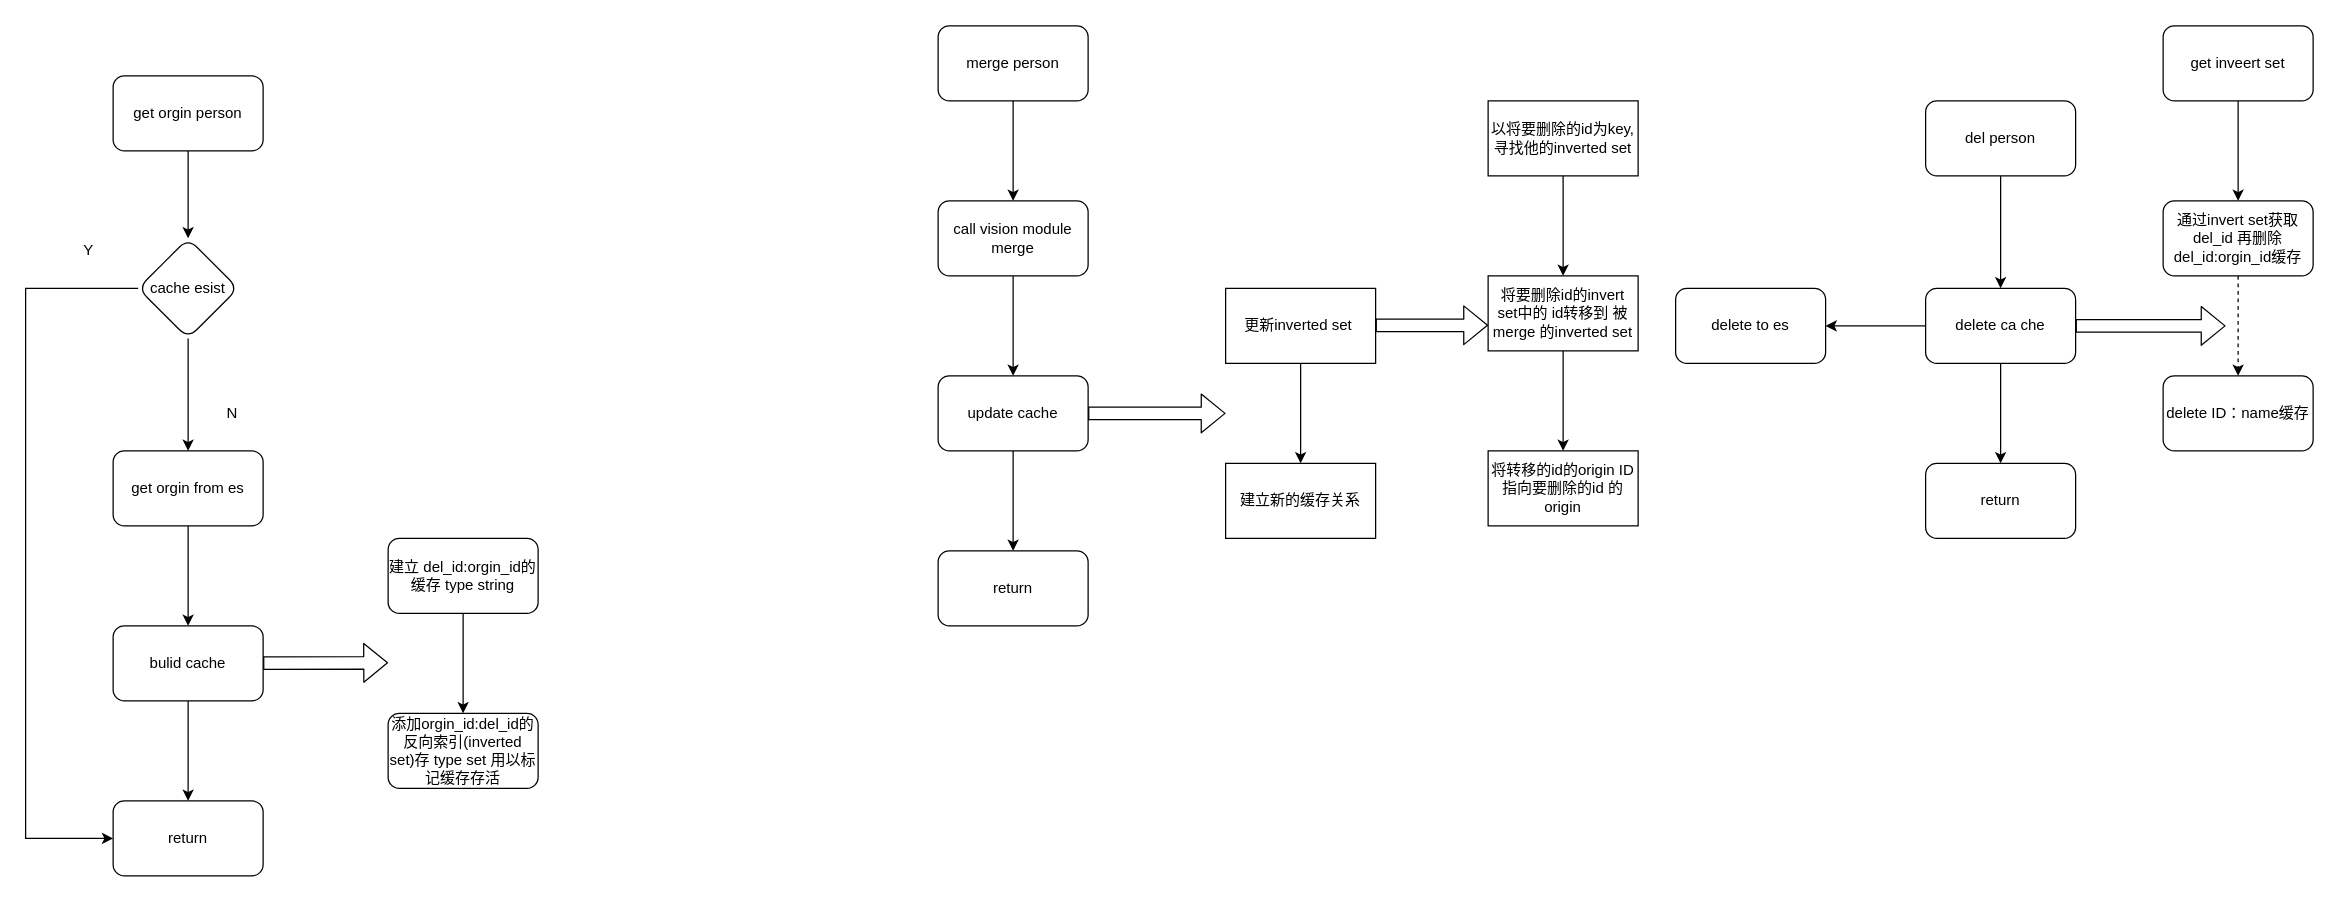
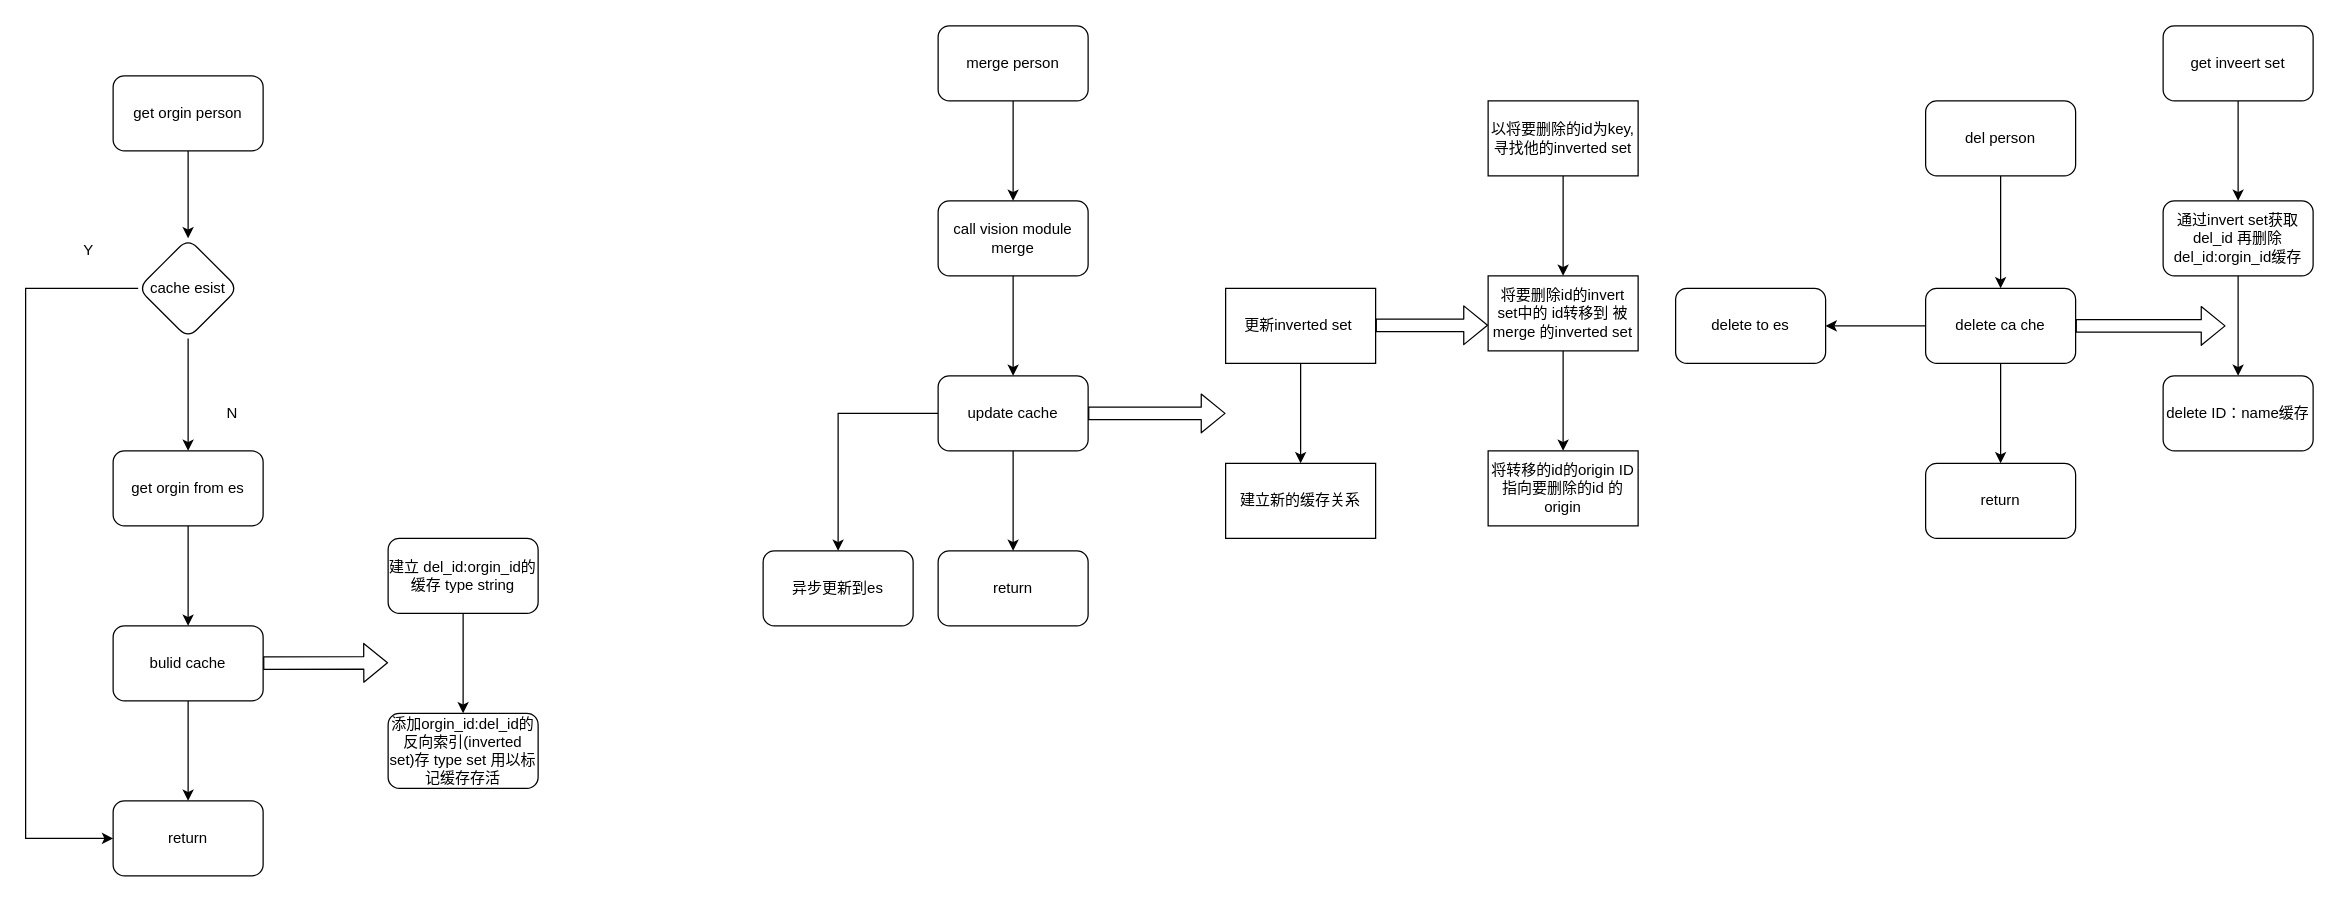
(2238, 322) -> (2238, 322)
none -> (838, 427)
none -> (838, 588)
